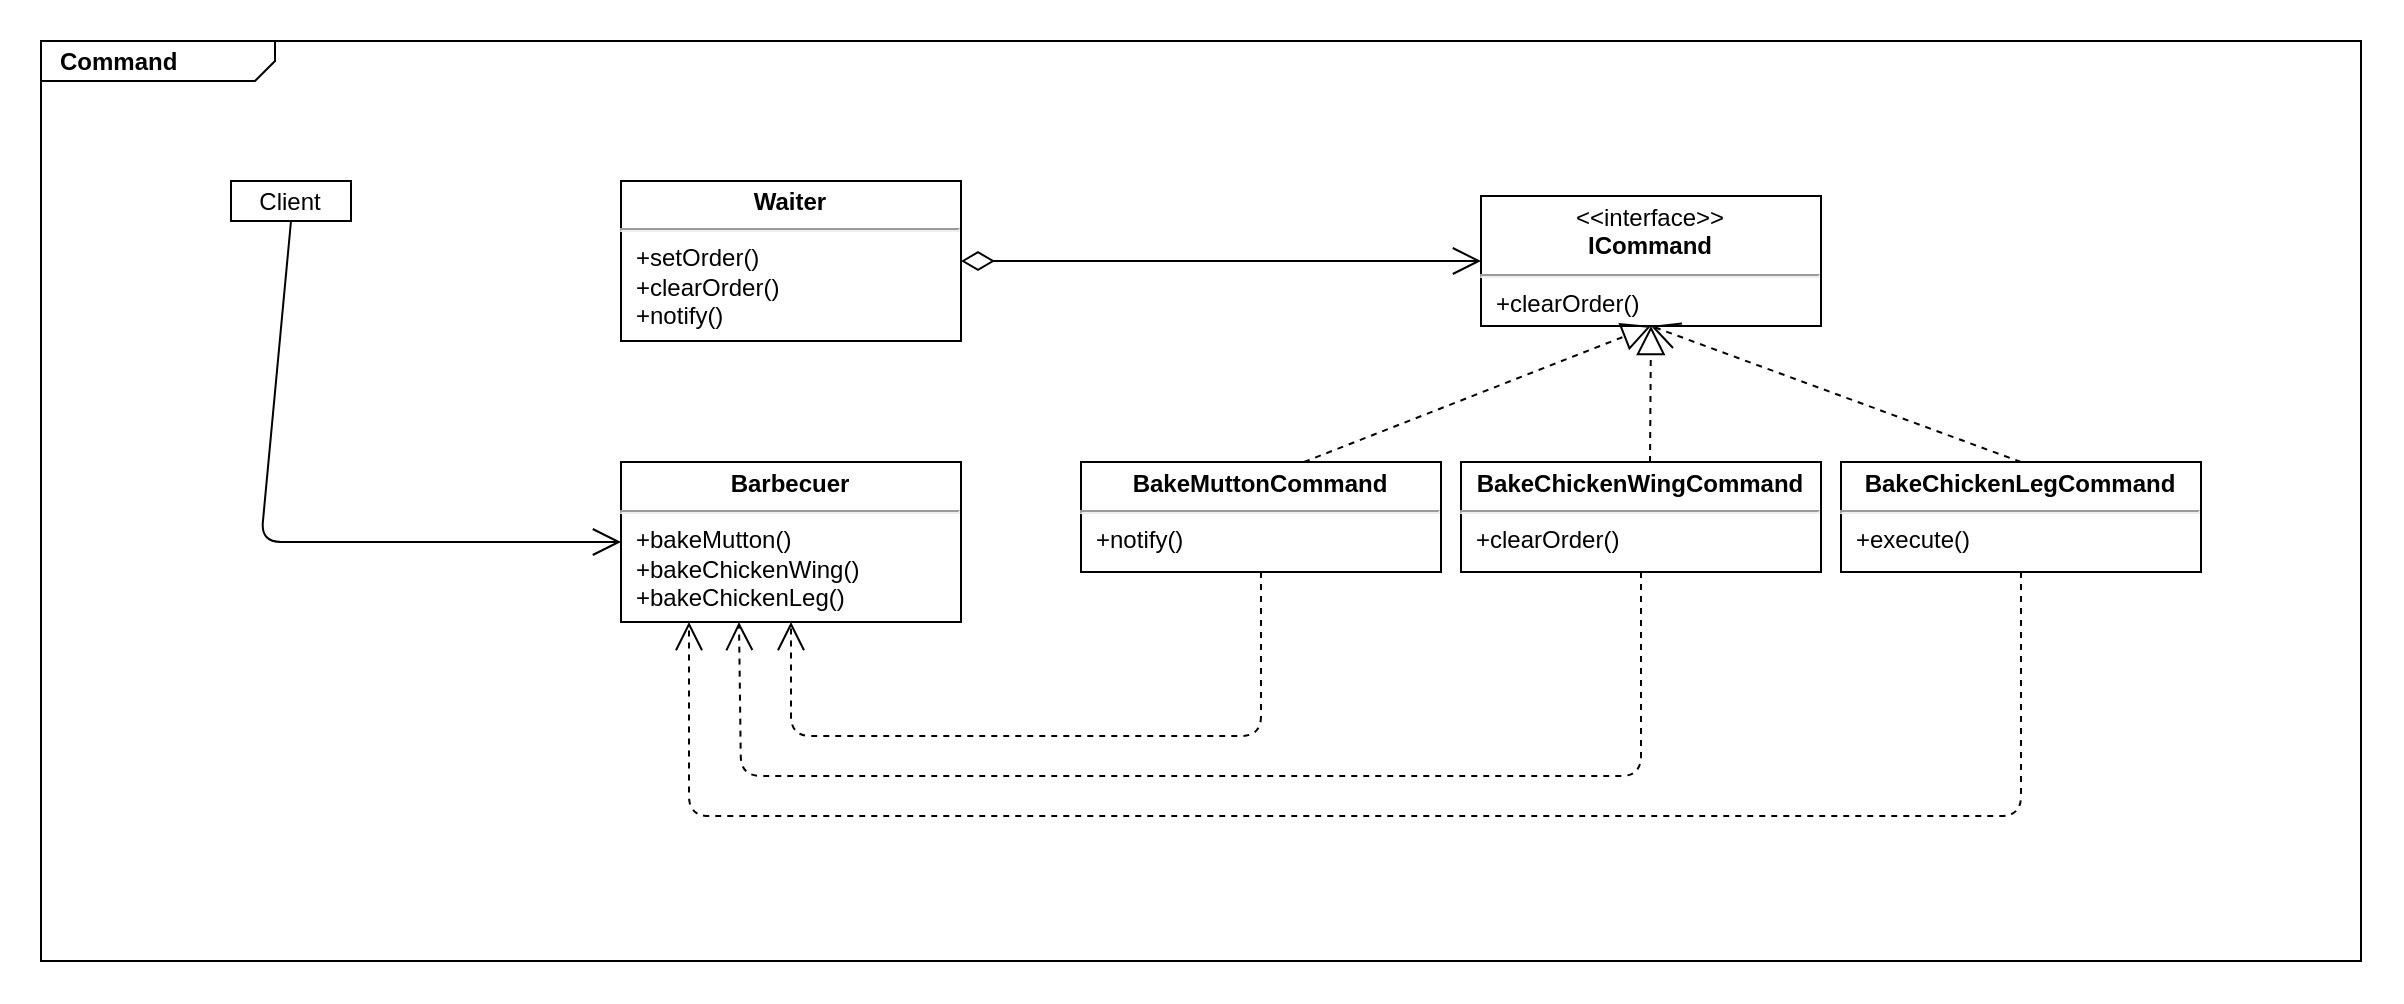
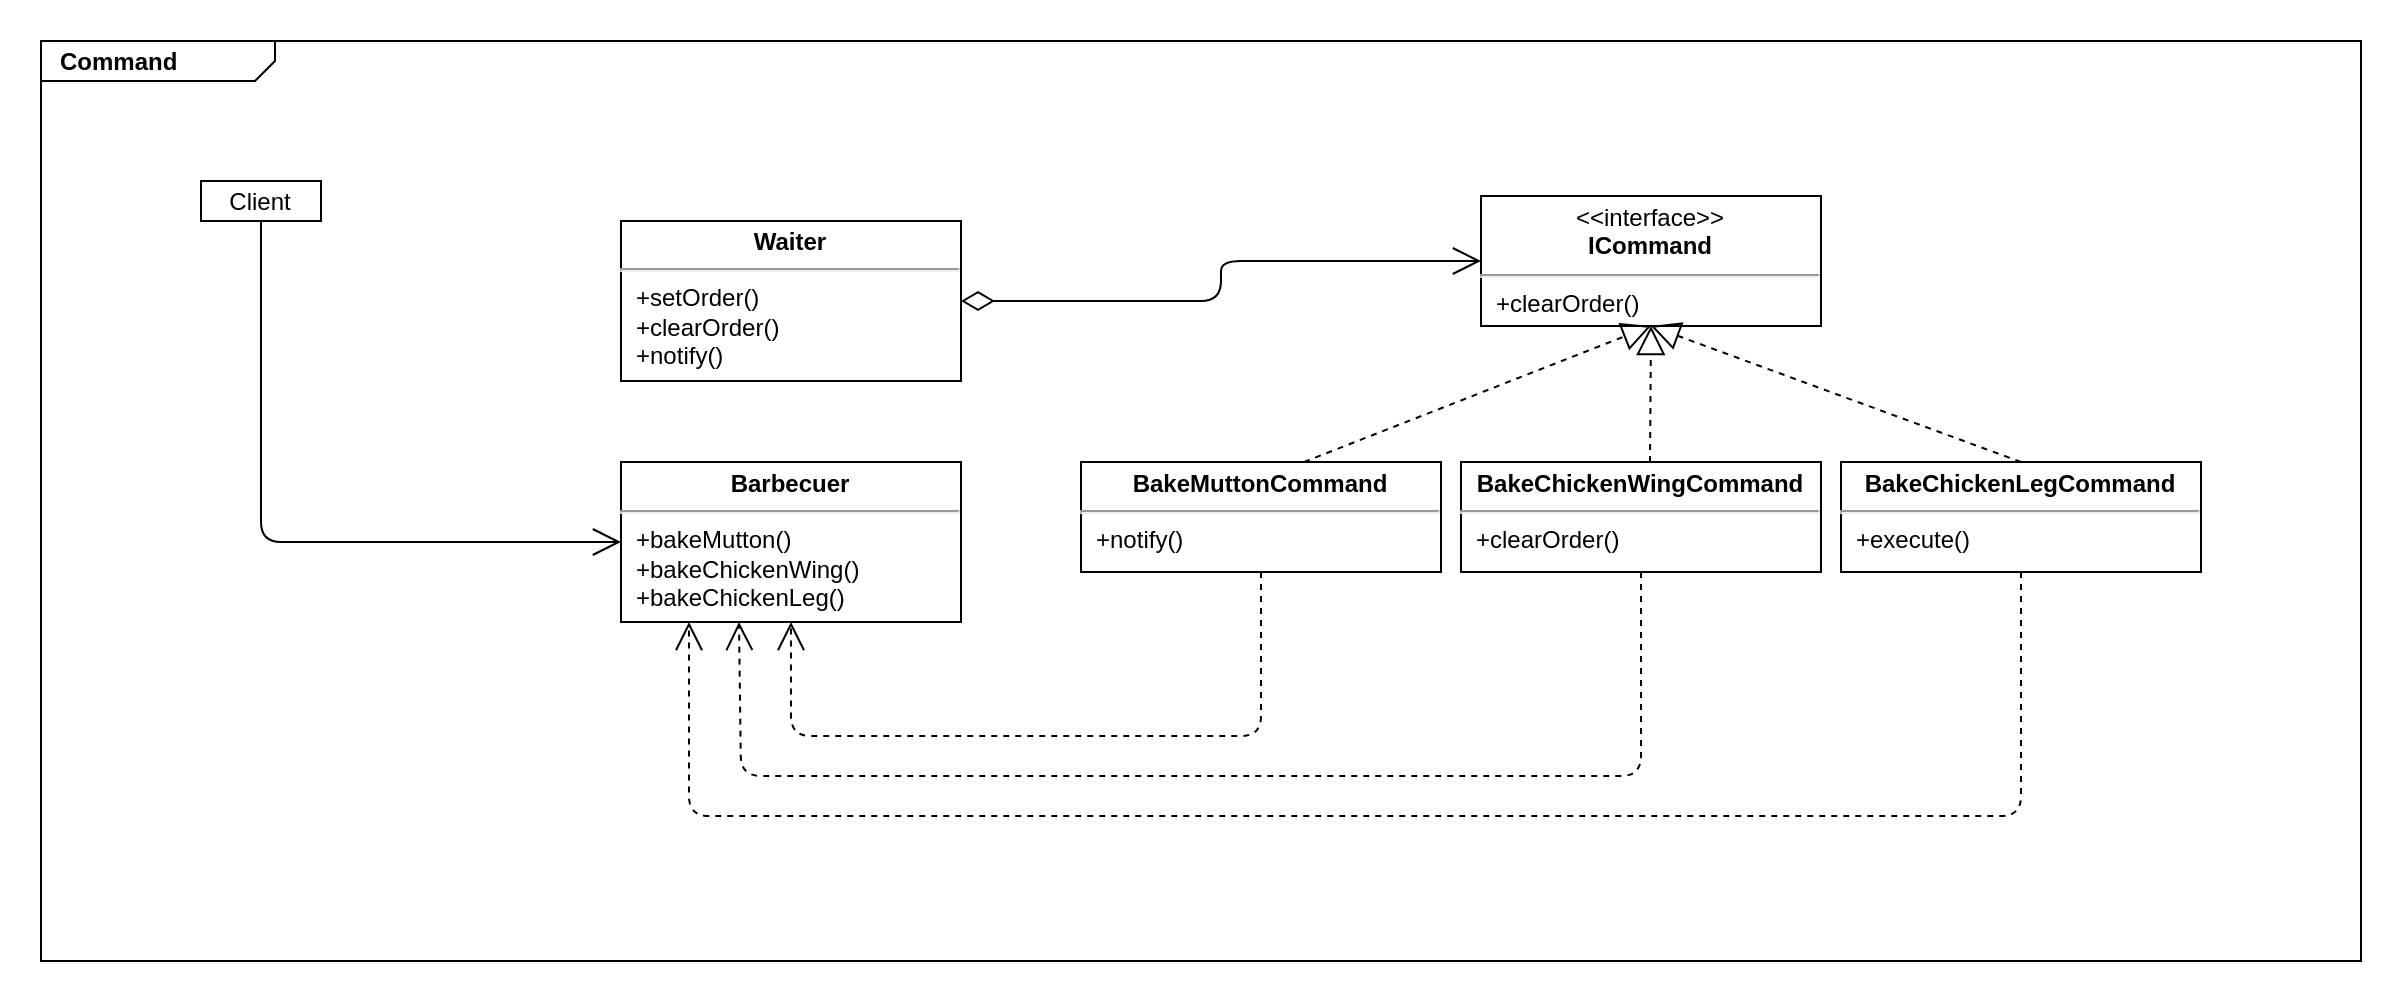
(291, 201) -> (261, 201)
(791, 261) -> (791, 301)
(1667, 332) -> (1678, 336)
